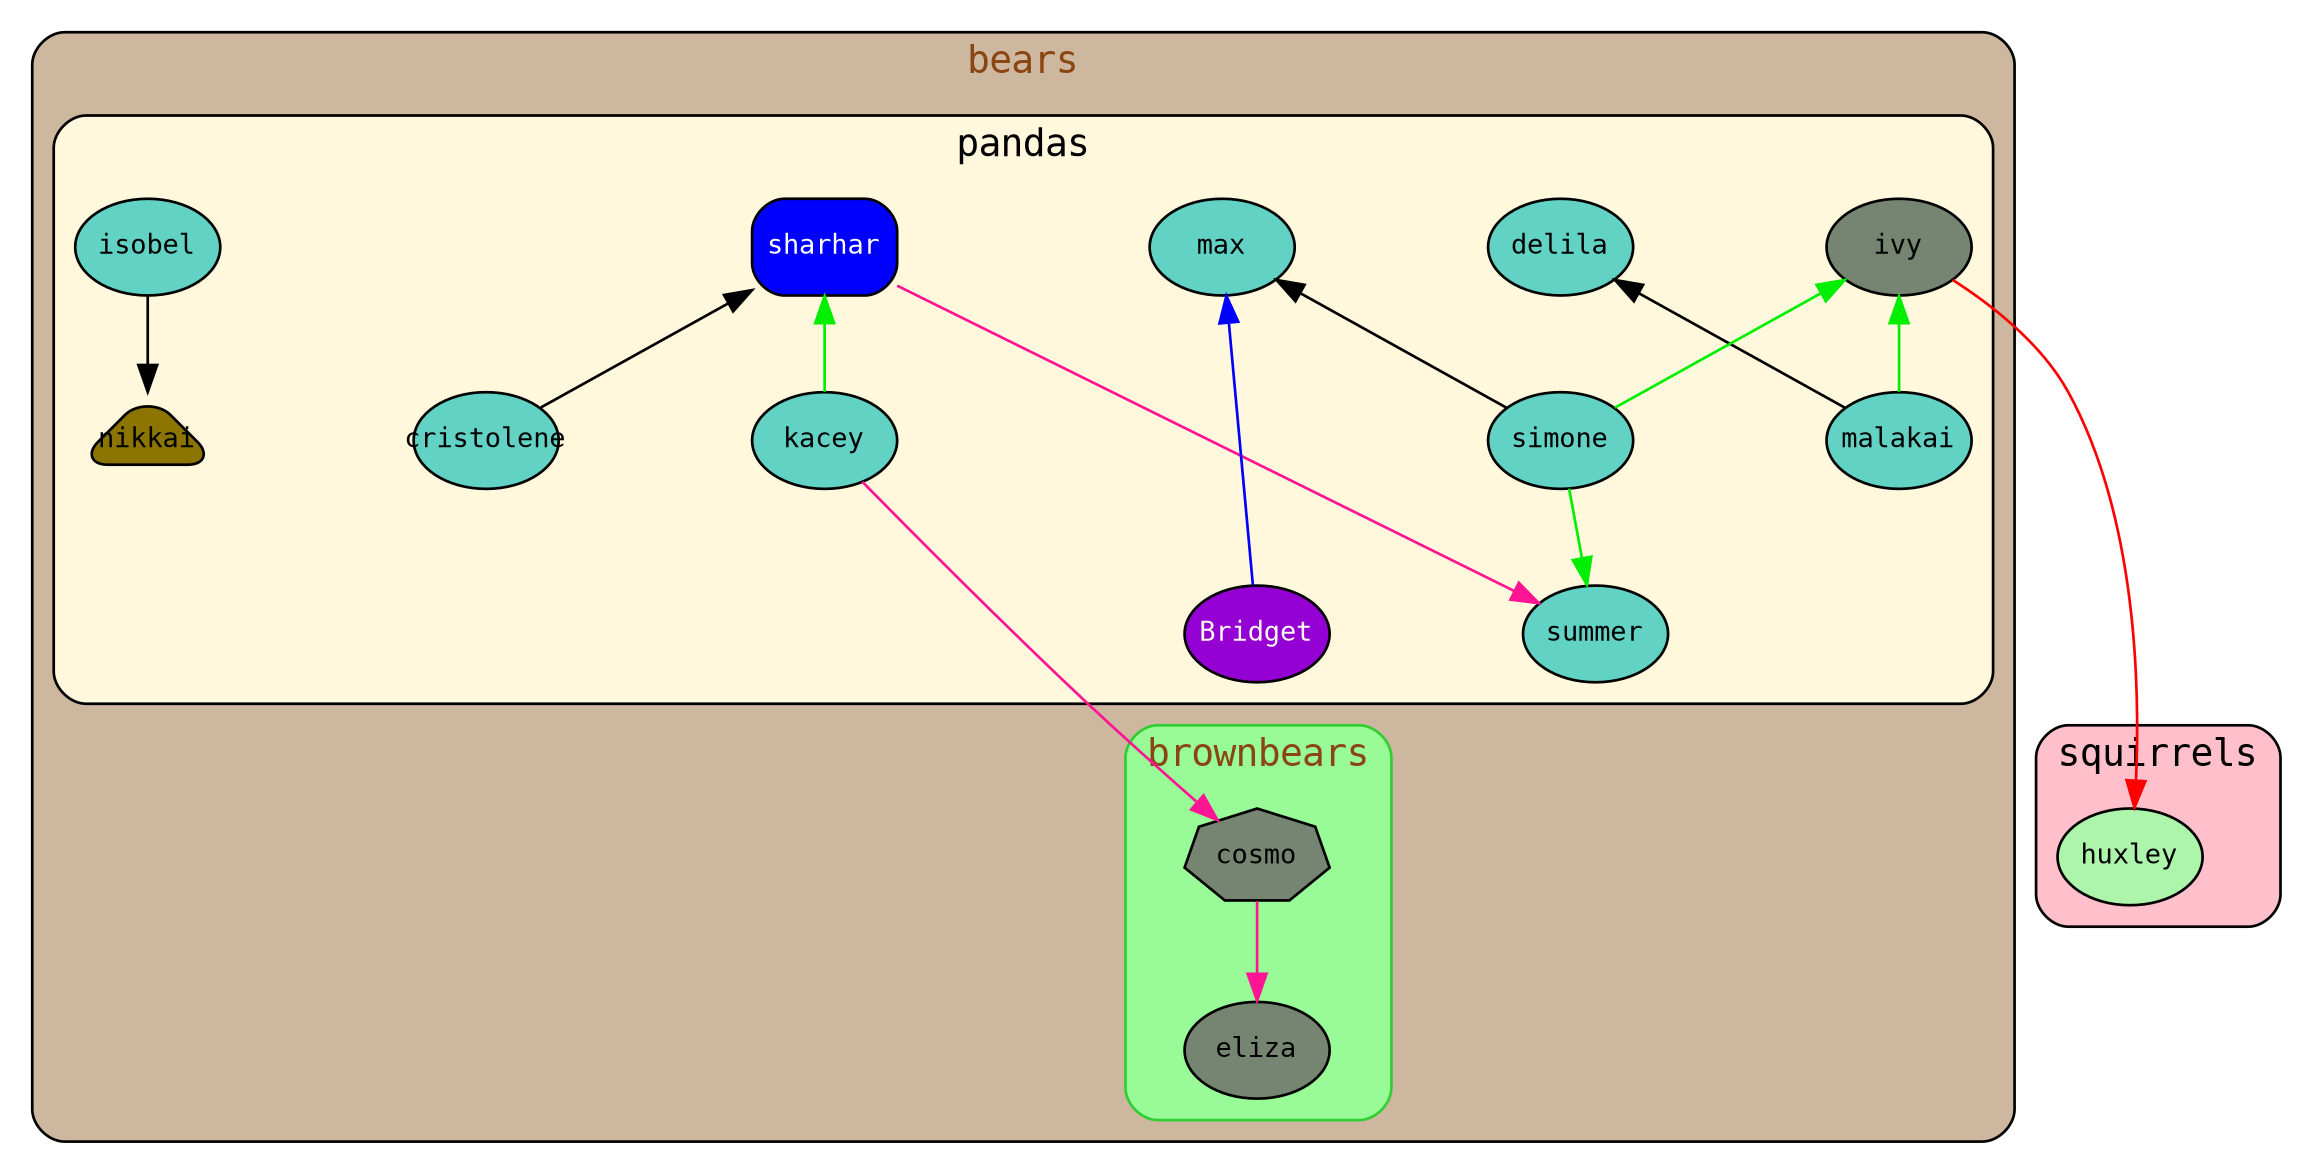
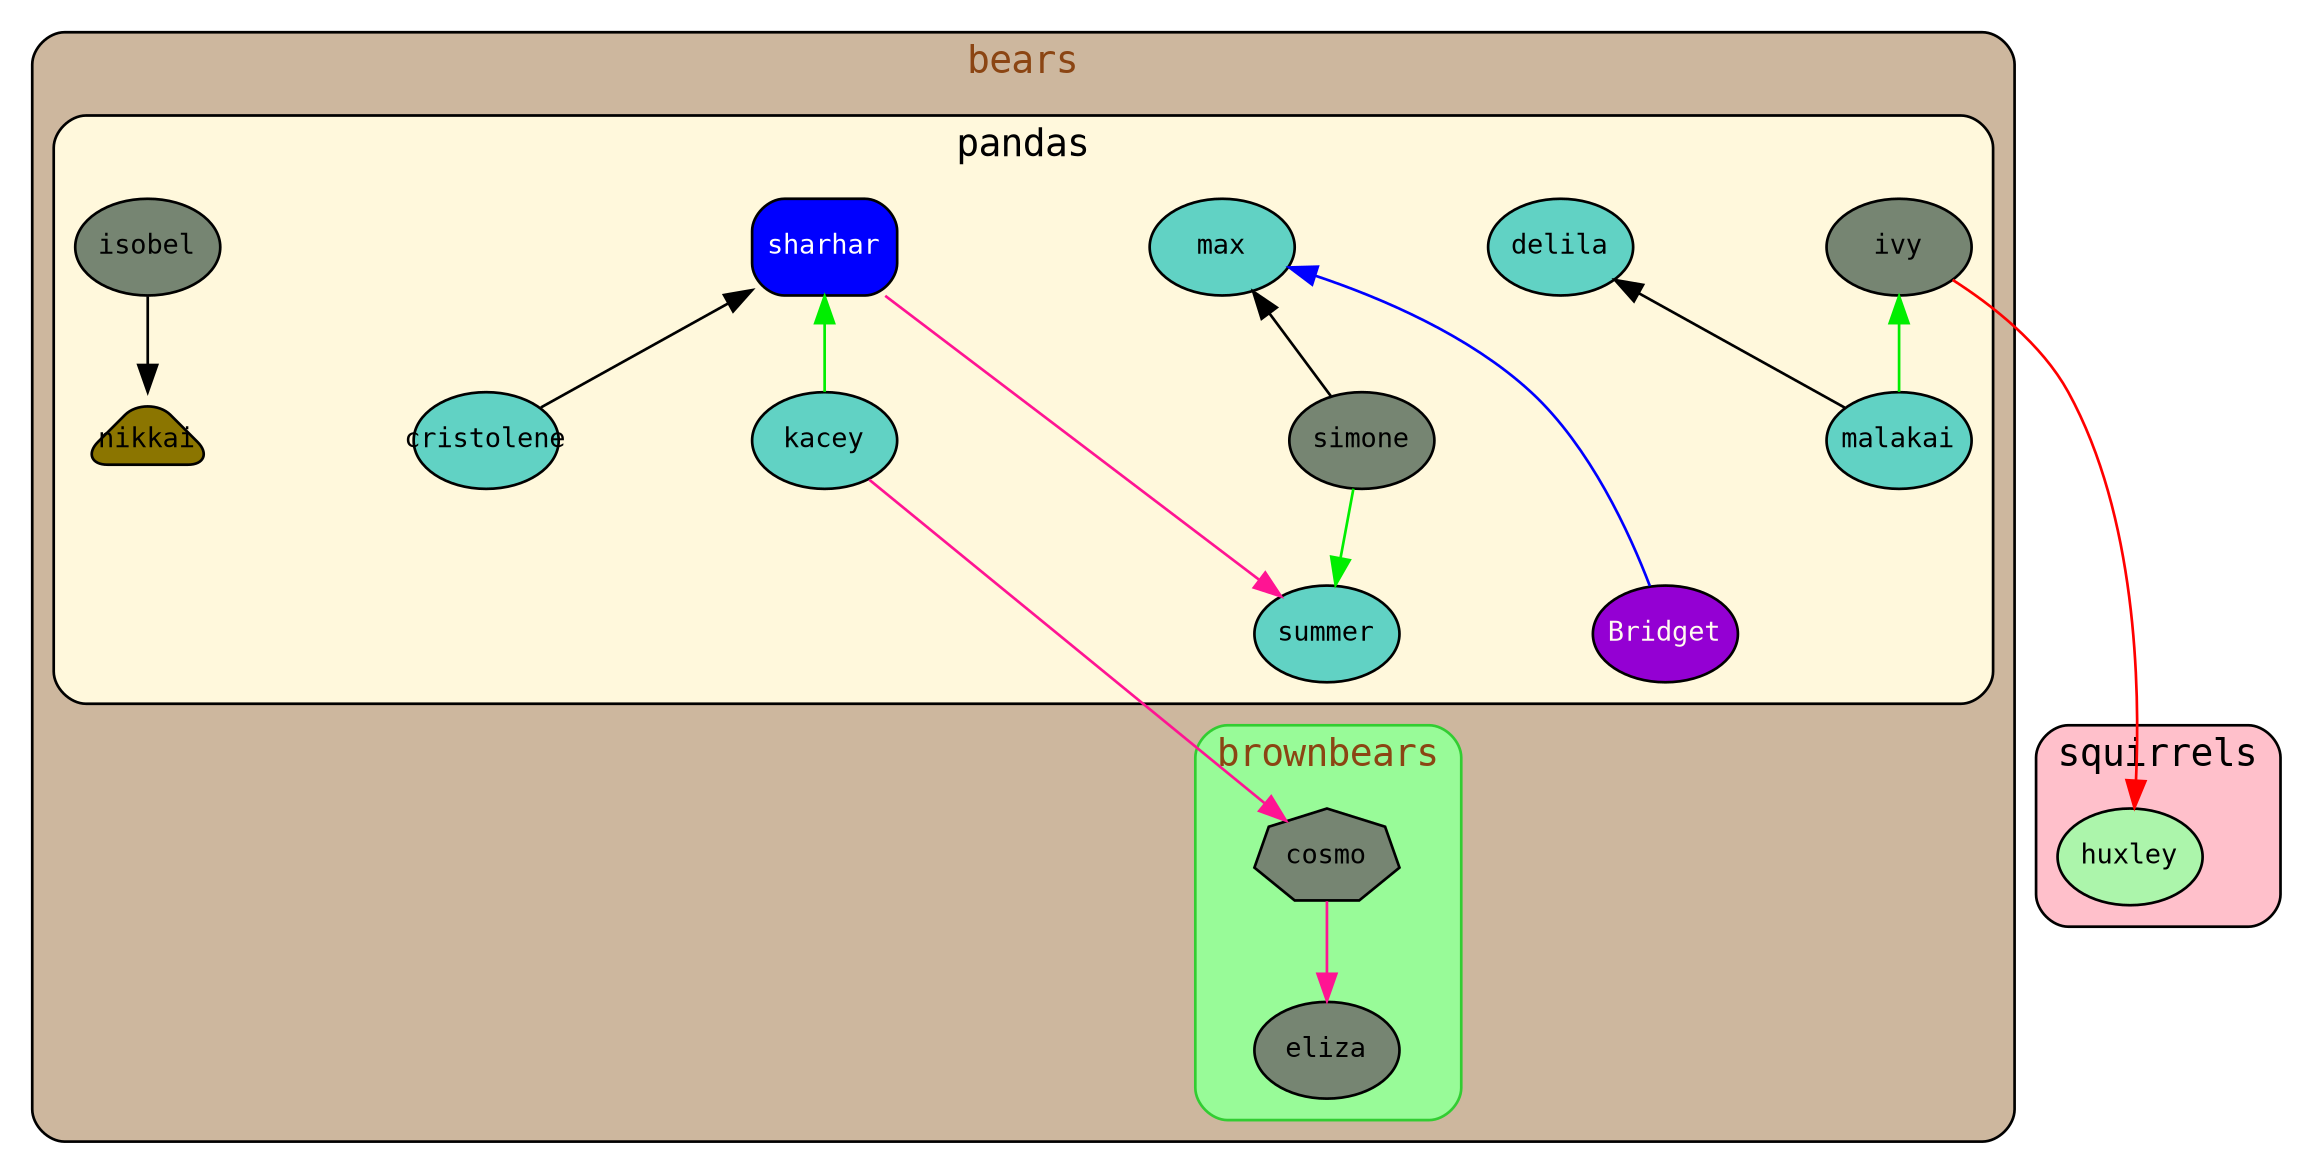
(148, 247) -> (148, 247)
(1713, 353) -> none
(1561, 441) -> (1362, 441)
